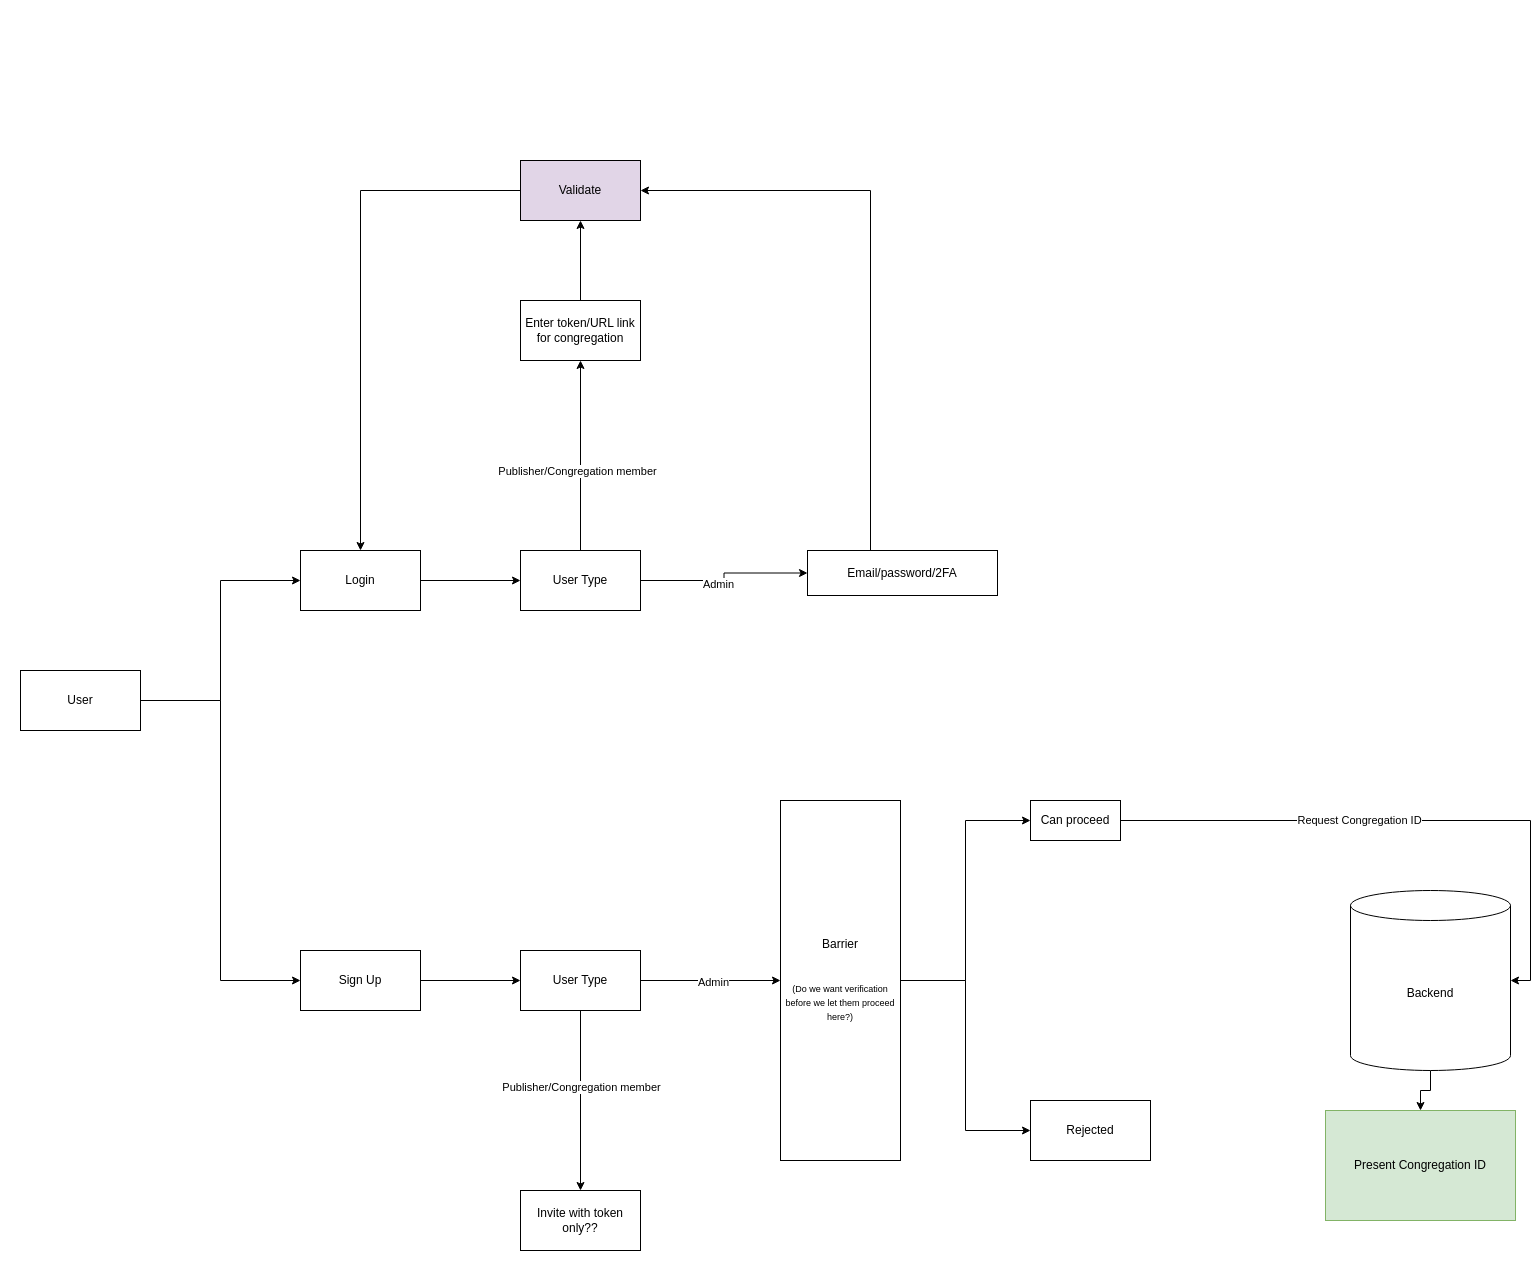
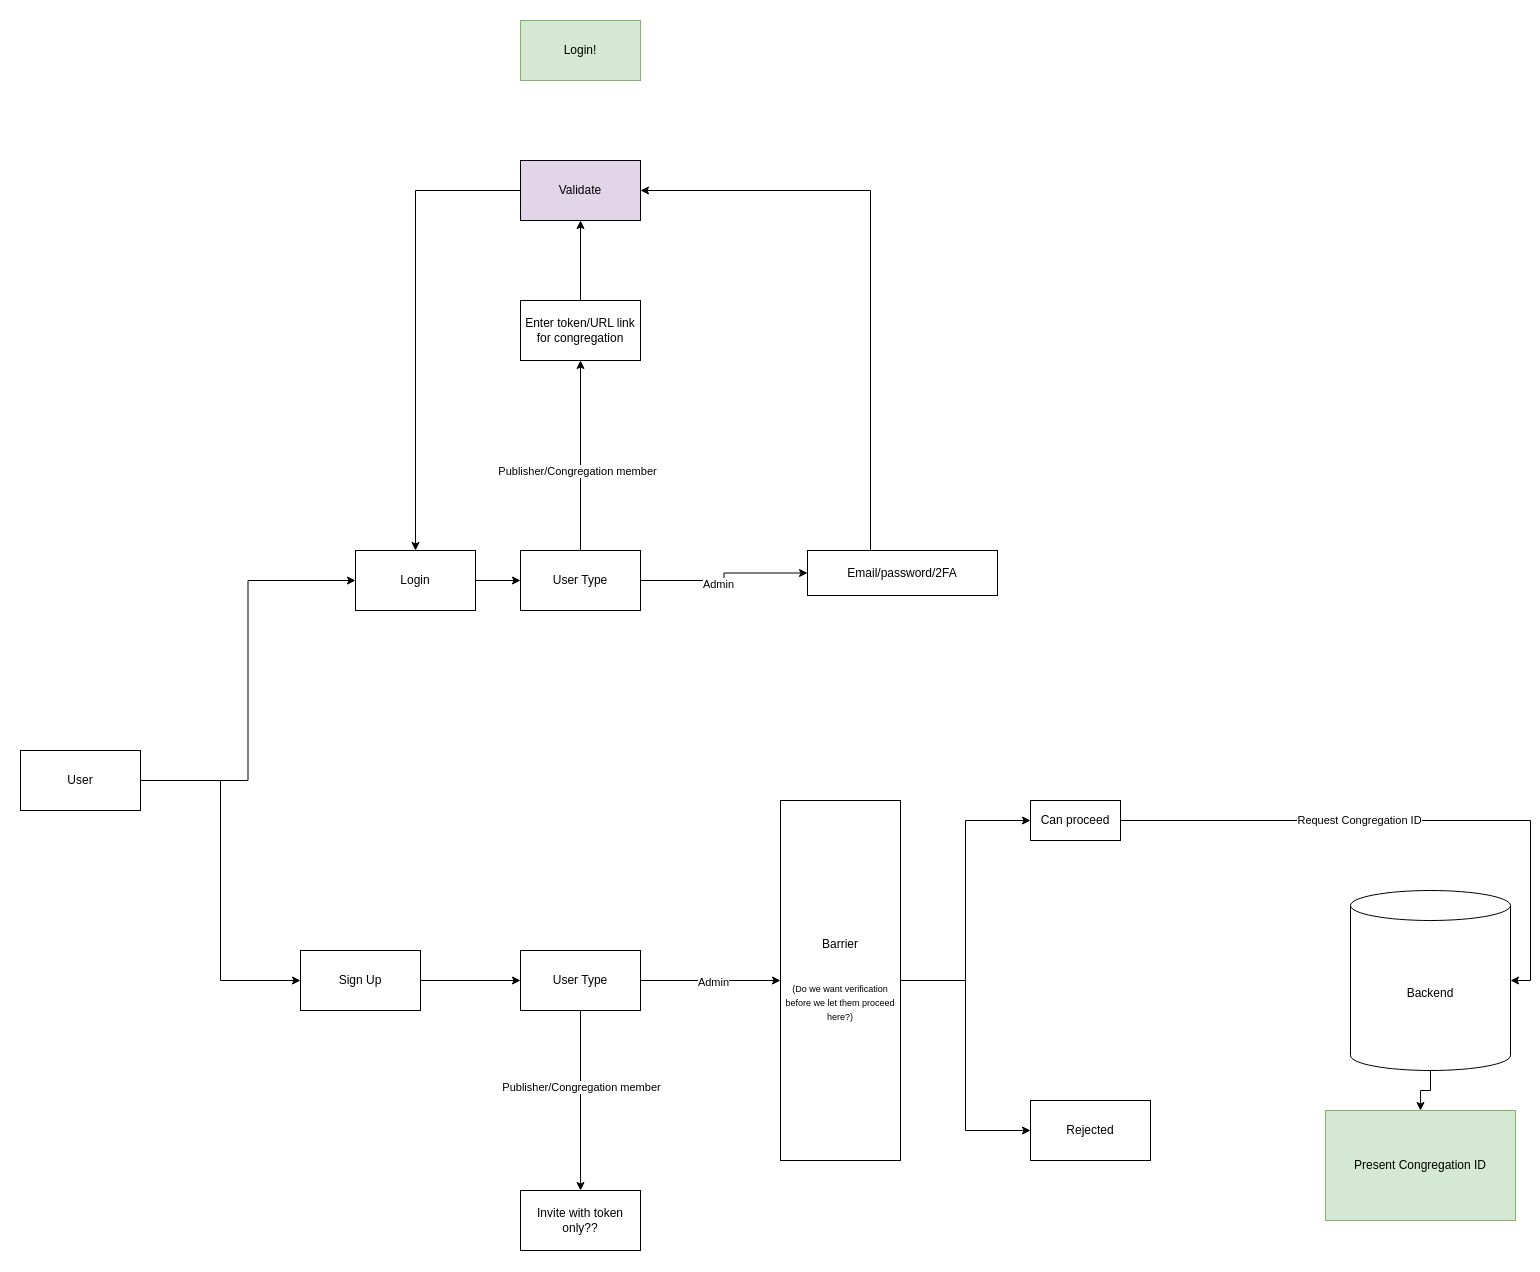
none -> (581, 51)
(361, 581) -> (416, 581)
(81, 701) -> (81, 781)
